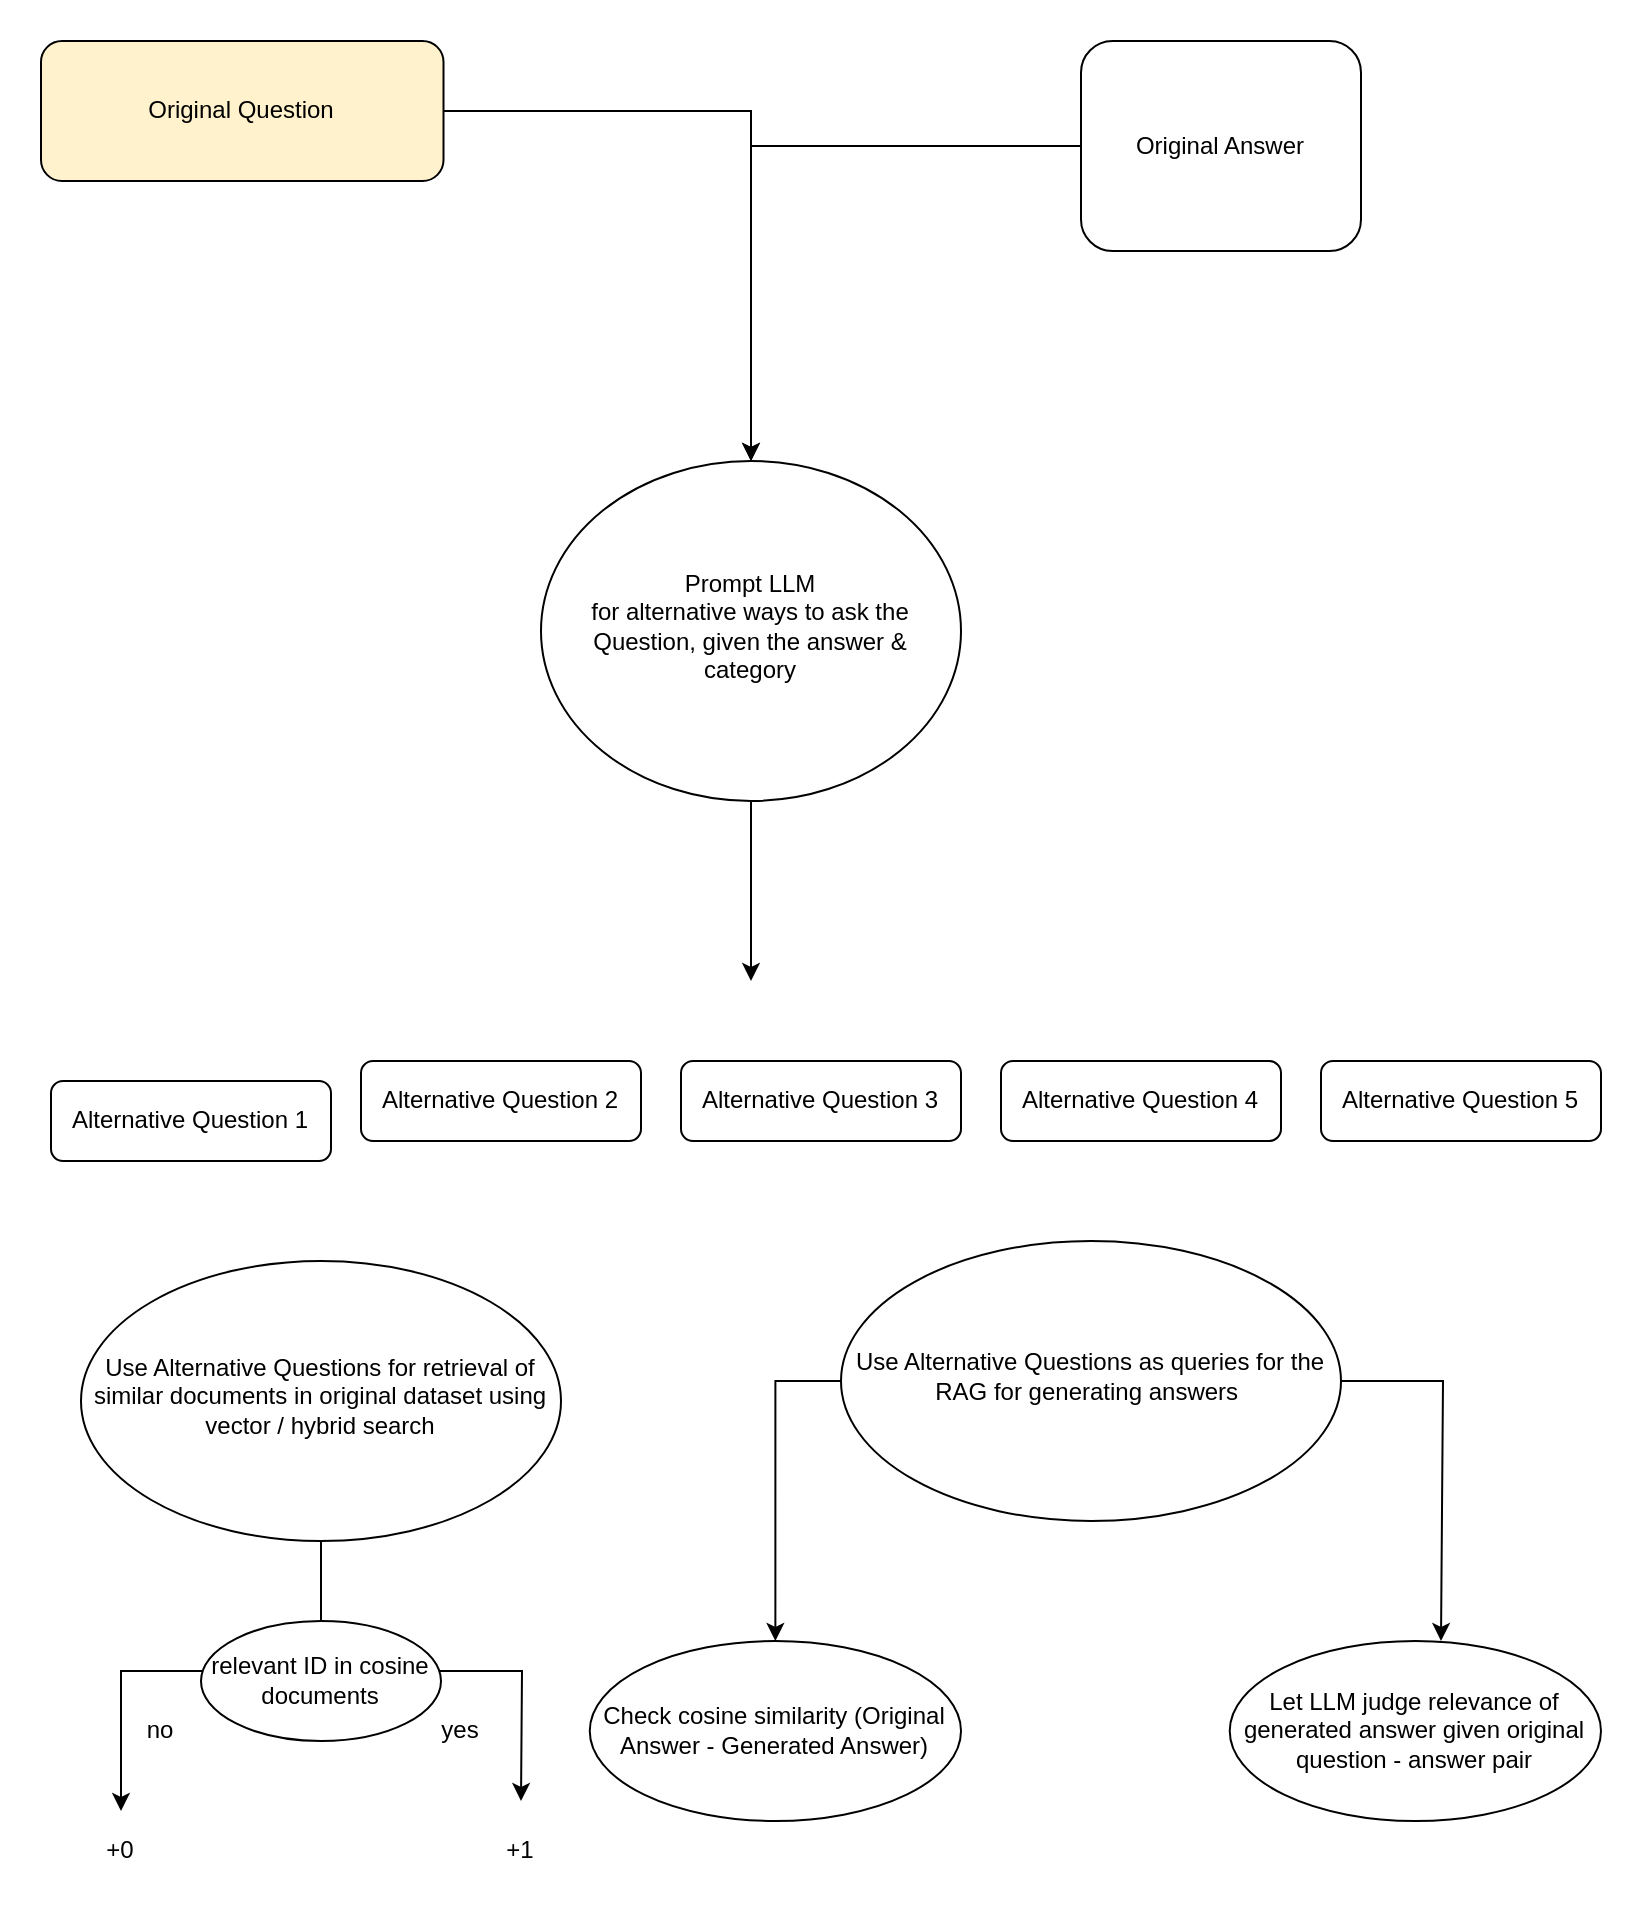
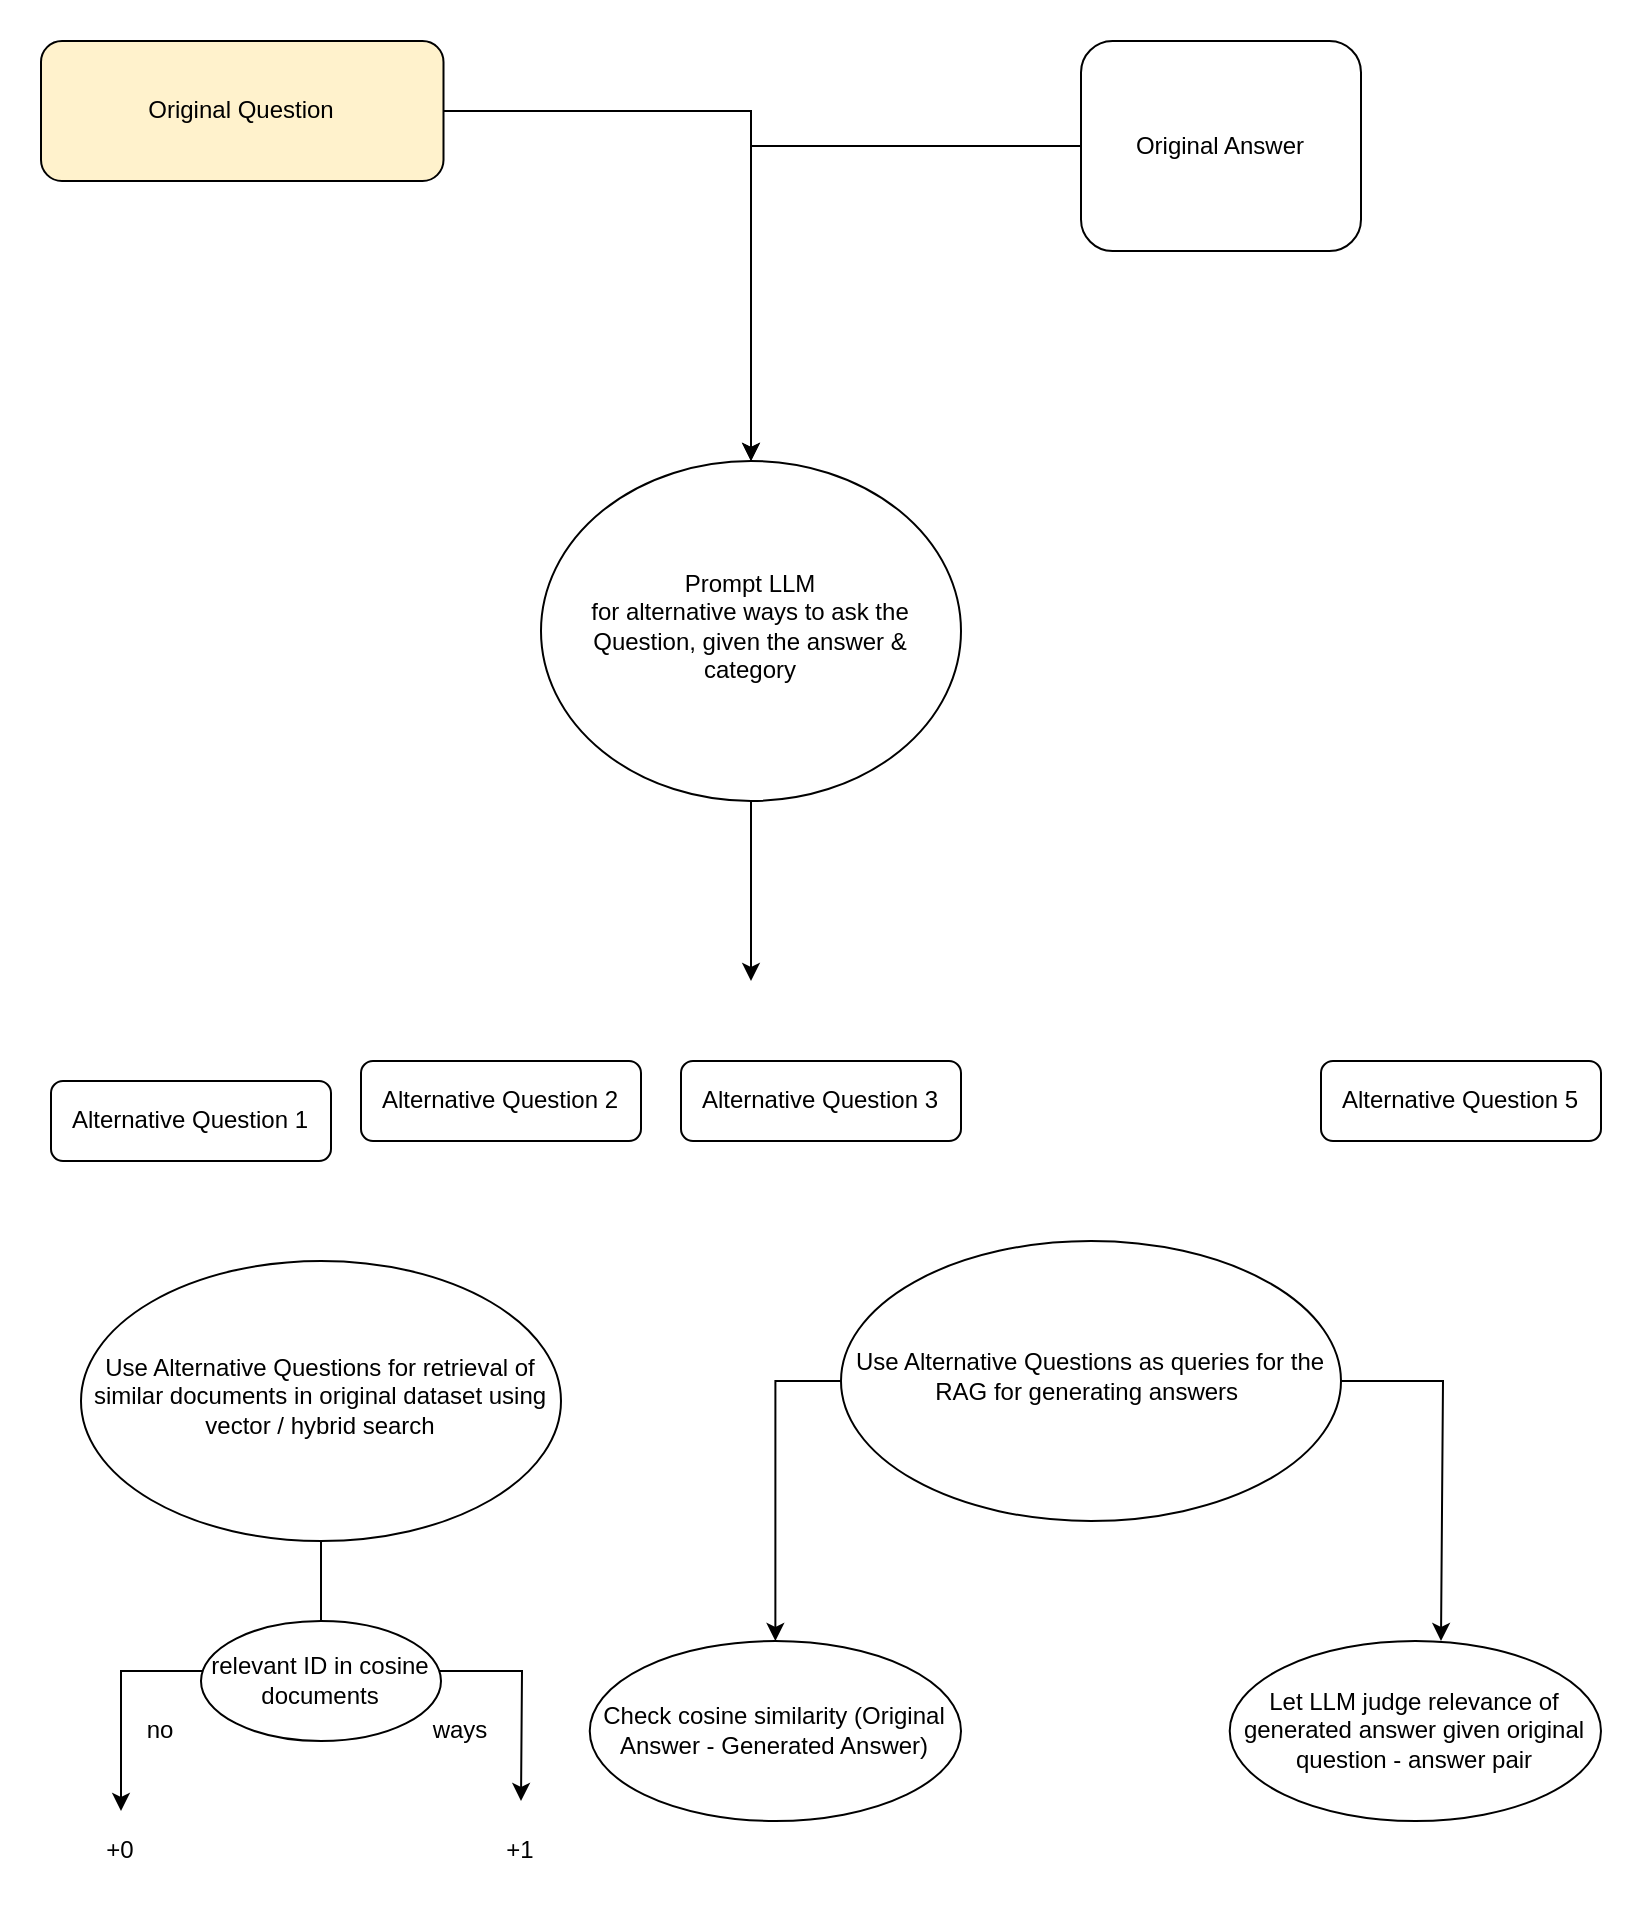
(1141, 1101) -> none
(461, 1731) -> (461, 1731)
